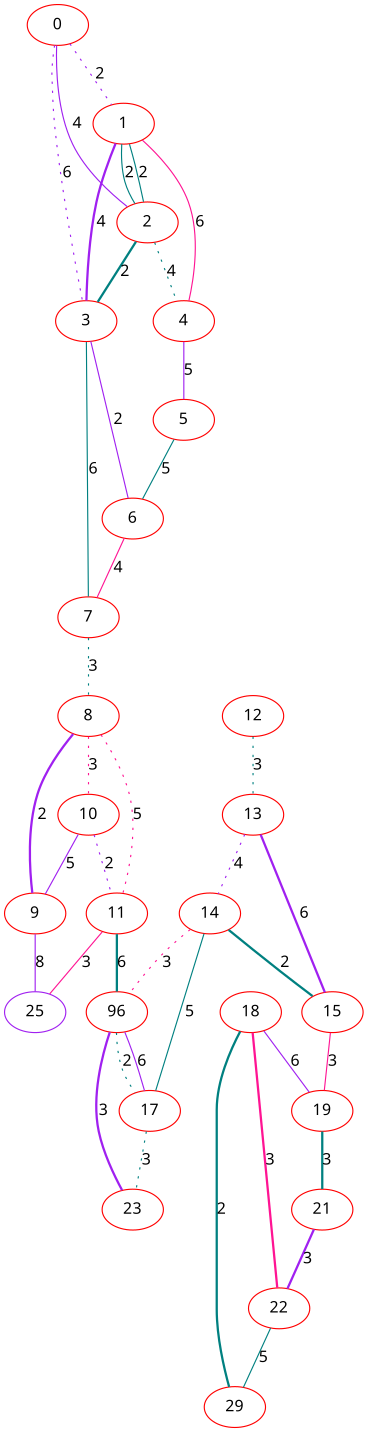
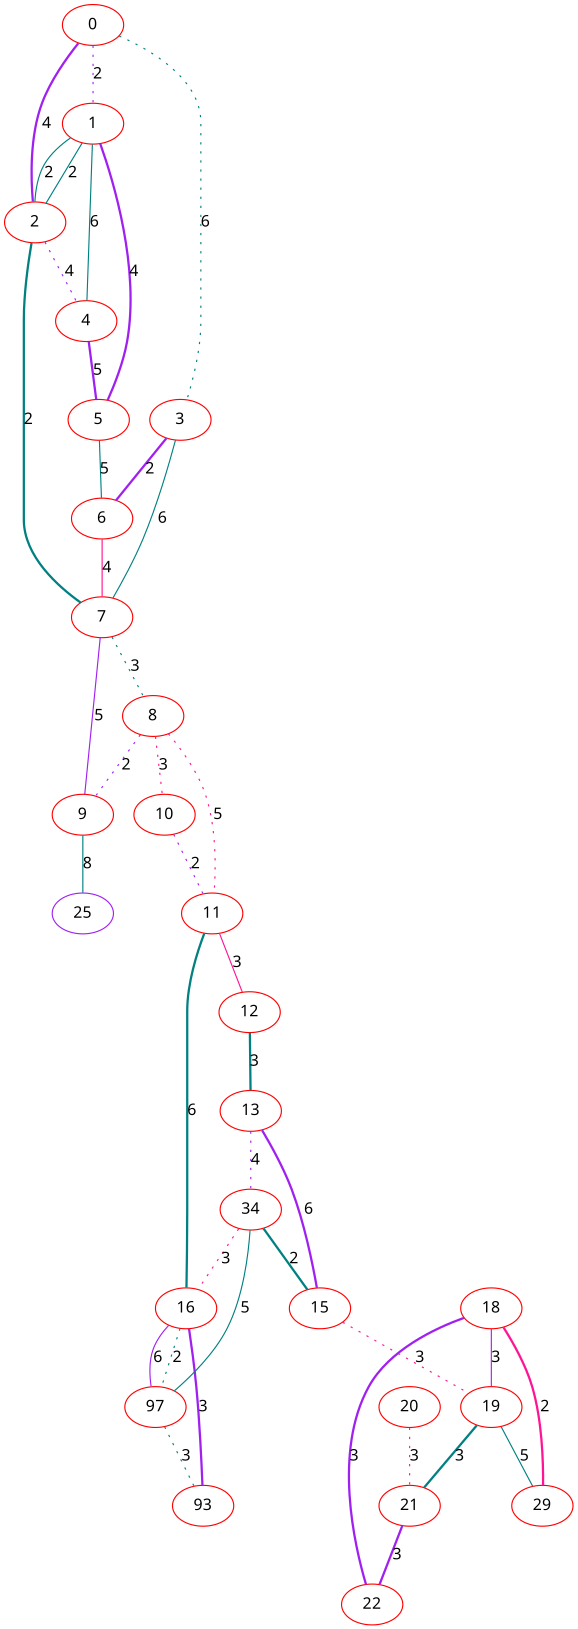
(69, 136) -> (38, 117)
(61, 174) -> (201, 199)
(191, 213) -> (90, 222)
(93, 220) -> (129, 272)
(117, 272) -> (24, 433)
(166, 272) -> (61, 272)
(184, 370) -> (92, 370)
(109, 420) -> (141, 469)
(253, 765) -> (250, 1062)
(34, 808) -> (118, 765)
(62, 864) -> (92, 716)
(210, 913) -> (251, 1210)
(35, 963) -> (83, 864)
(76, 963) -> (231, 963)
(117, 1012) -> (186, 1308)
(296, 1062) -> (496, 1358)
(327, 1062) -> (406, 1358)
(150, 1111) -> (155, 1407)
(265, 1160) -> (355, 1425)
(217, 1208) -> (536, 1403)
(133, 1210) -> (203, 1506)
(257, 1358) -> (517, 1456)
none -> (410, 1407)
